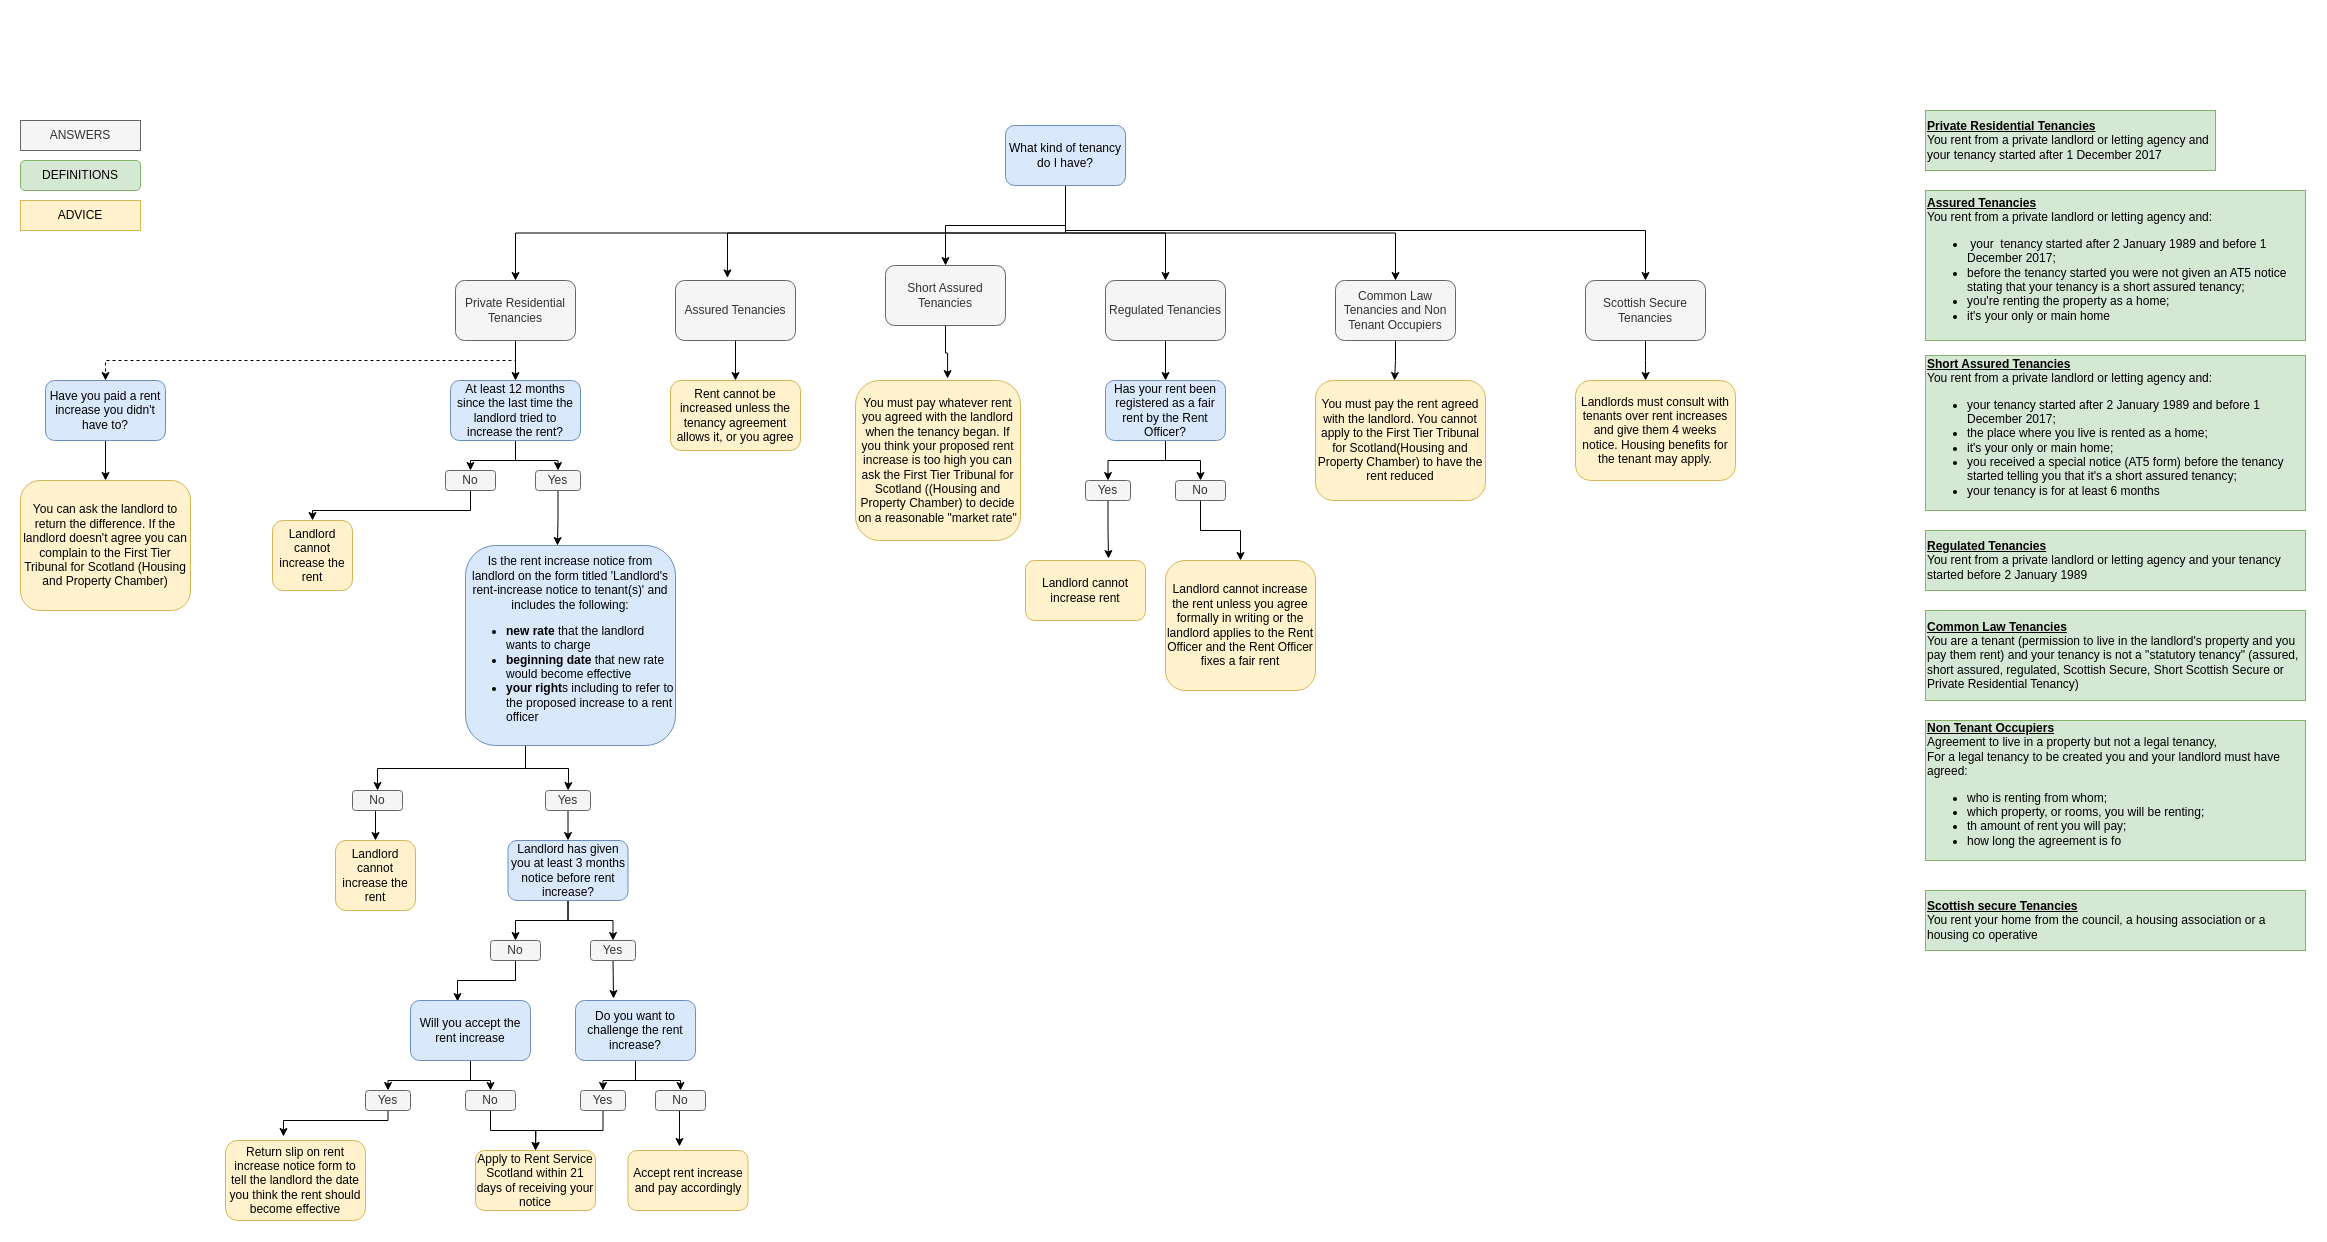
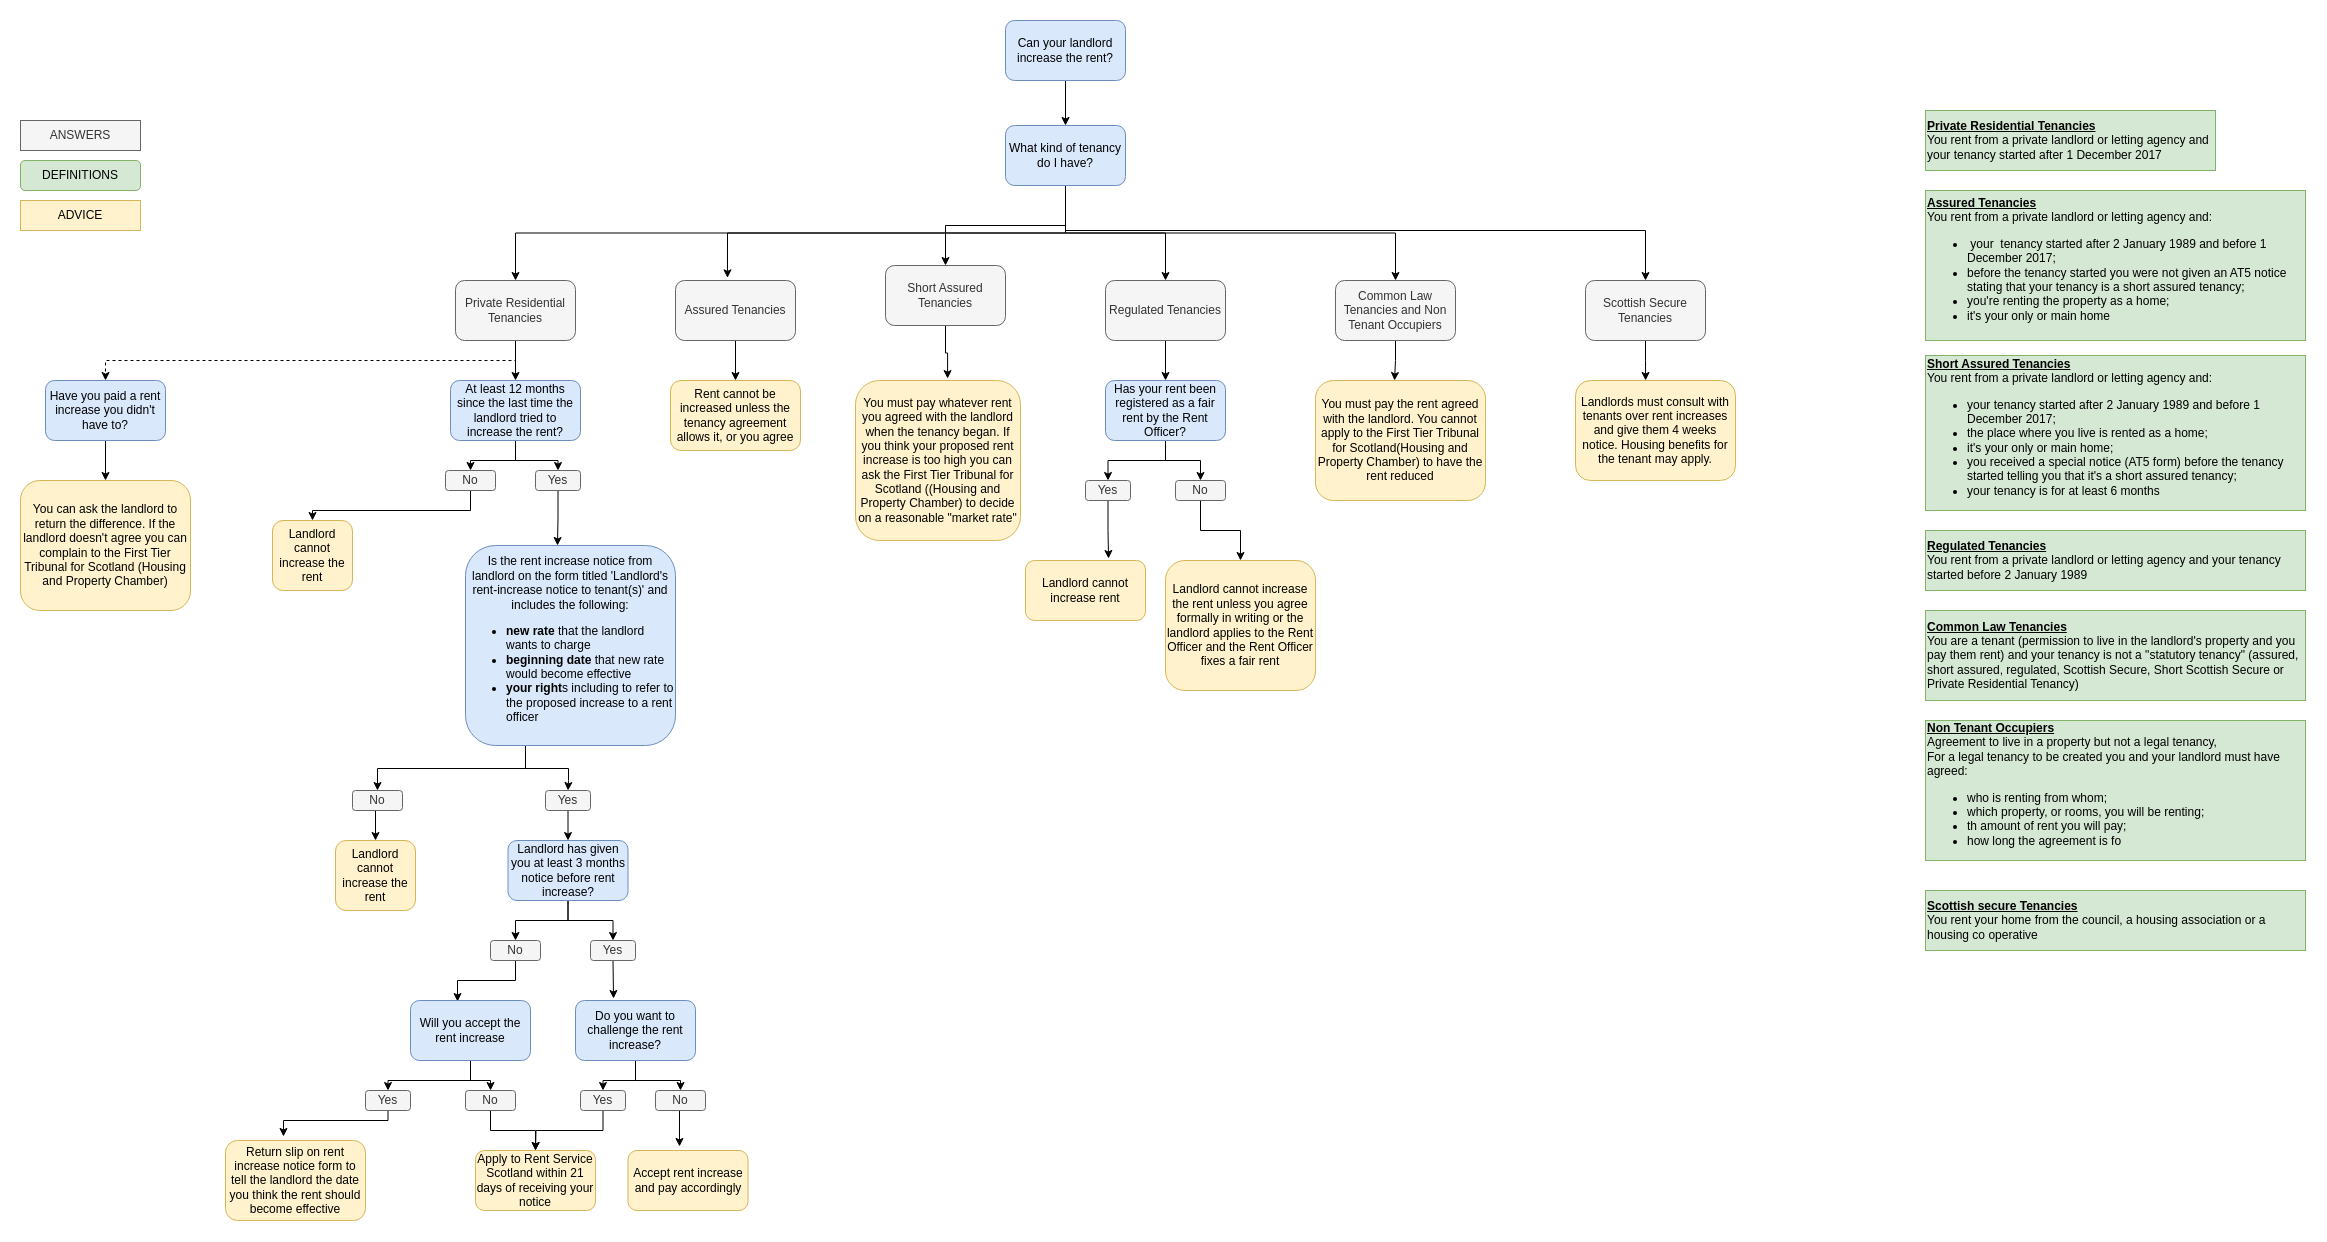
none -> (1066, 51)
none -> (1066, 100)
